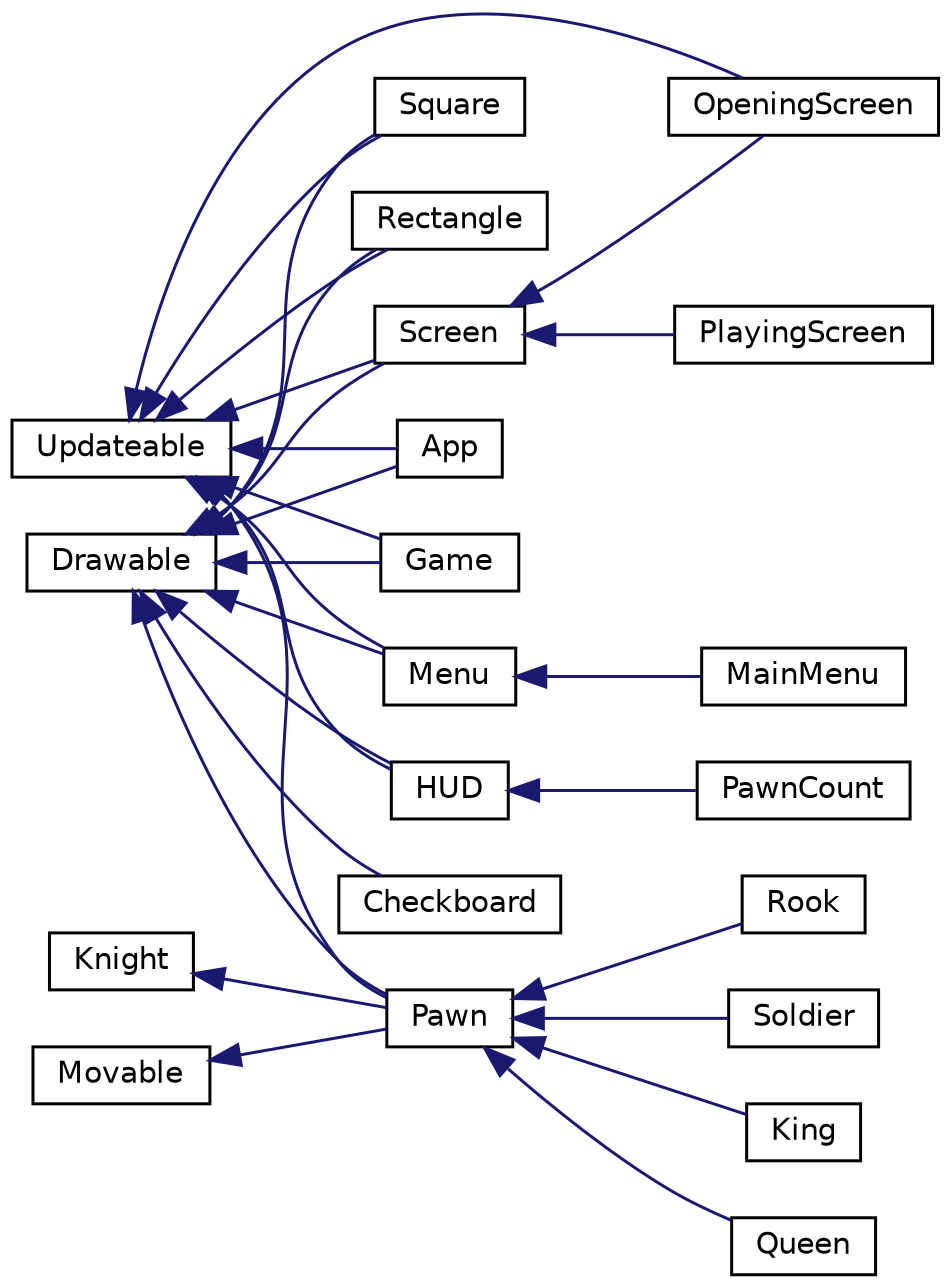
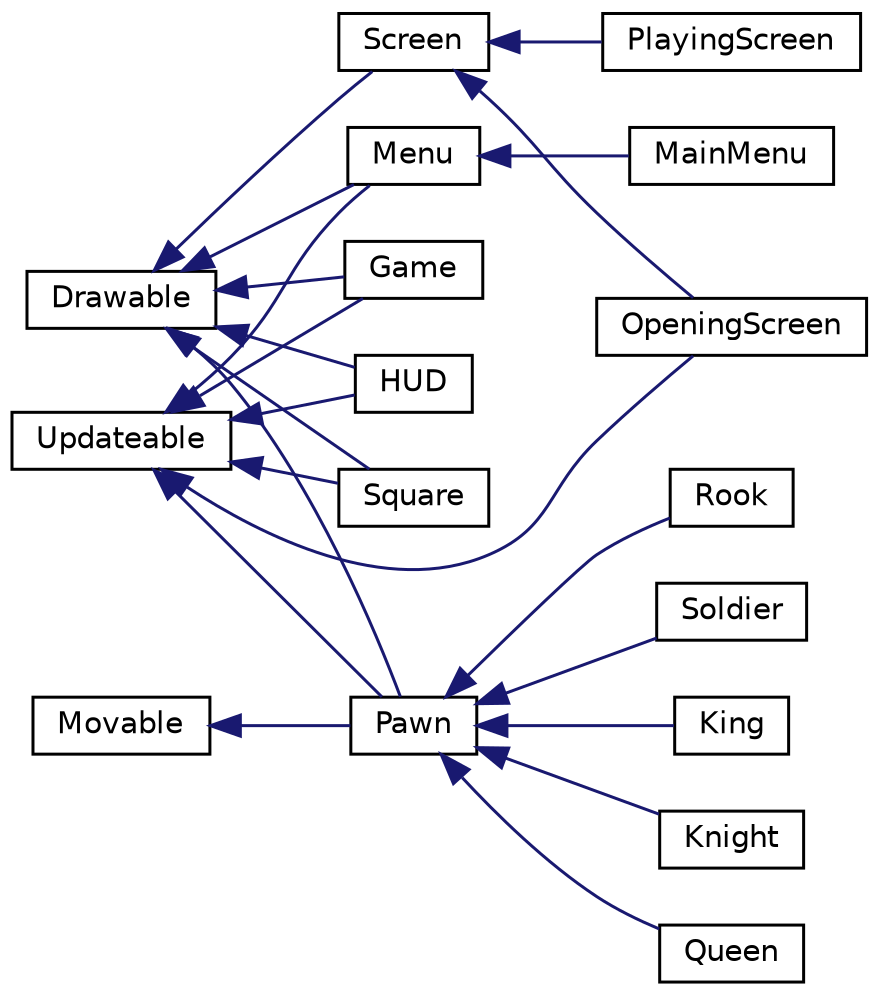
(450, 221) -> none
(308, 384) -> none
(450, 449) -> none
(804, 790) -> none
(450, 904) -> none
(305, 993) -> (582, 786)
